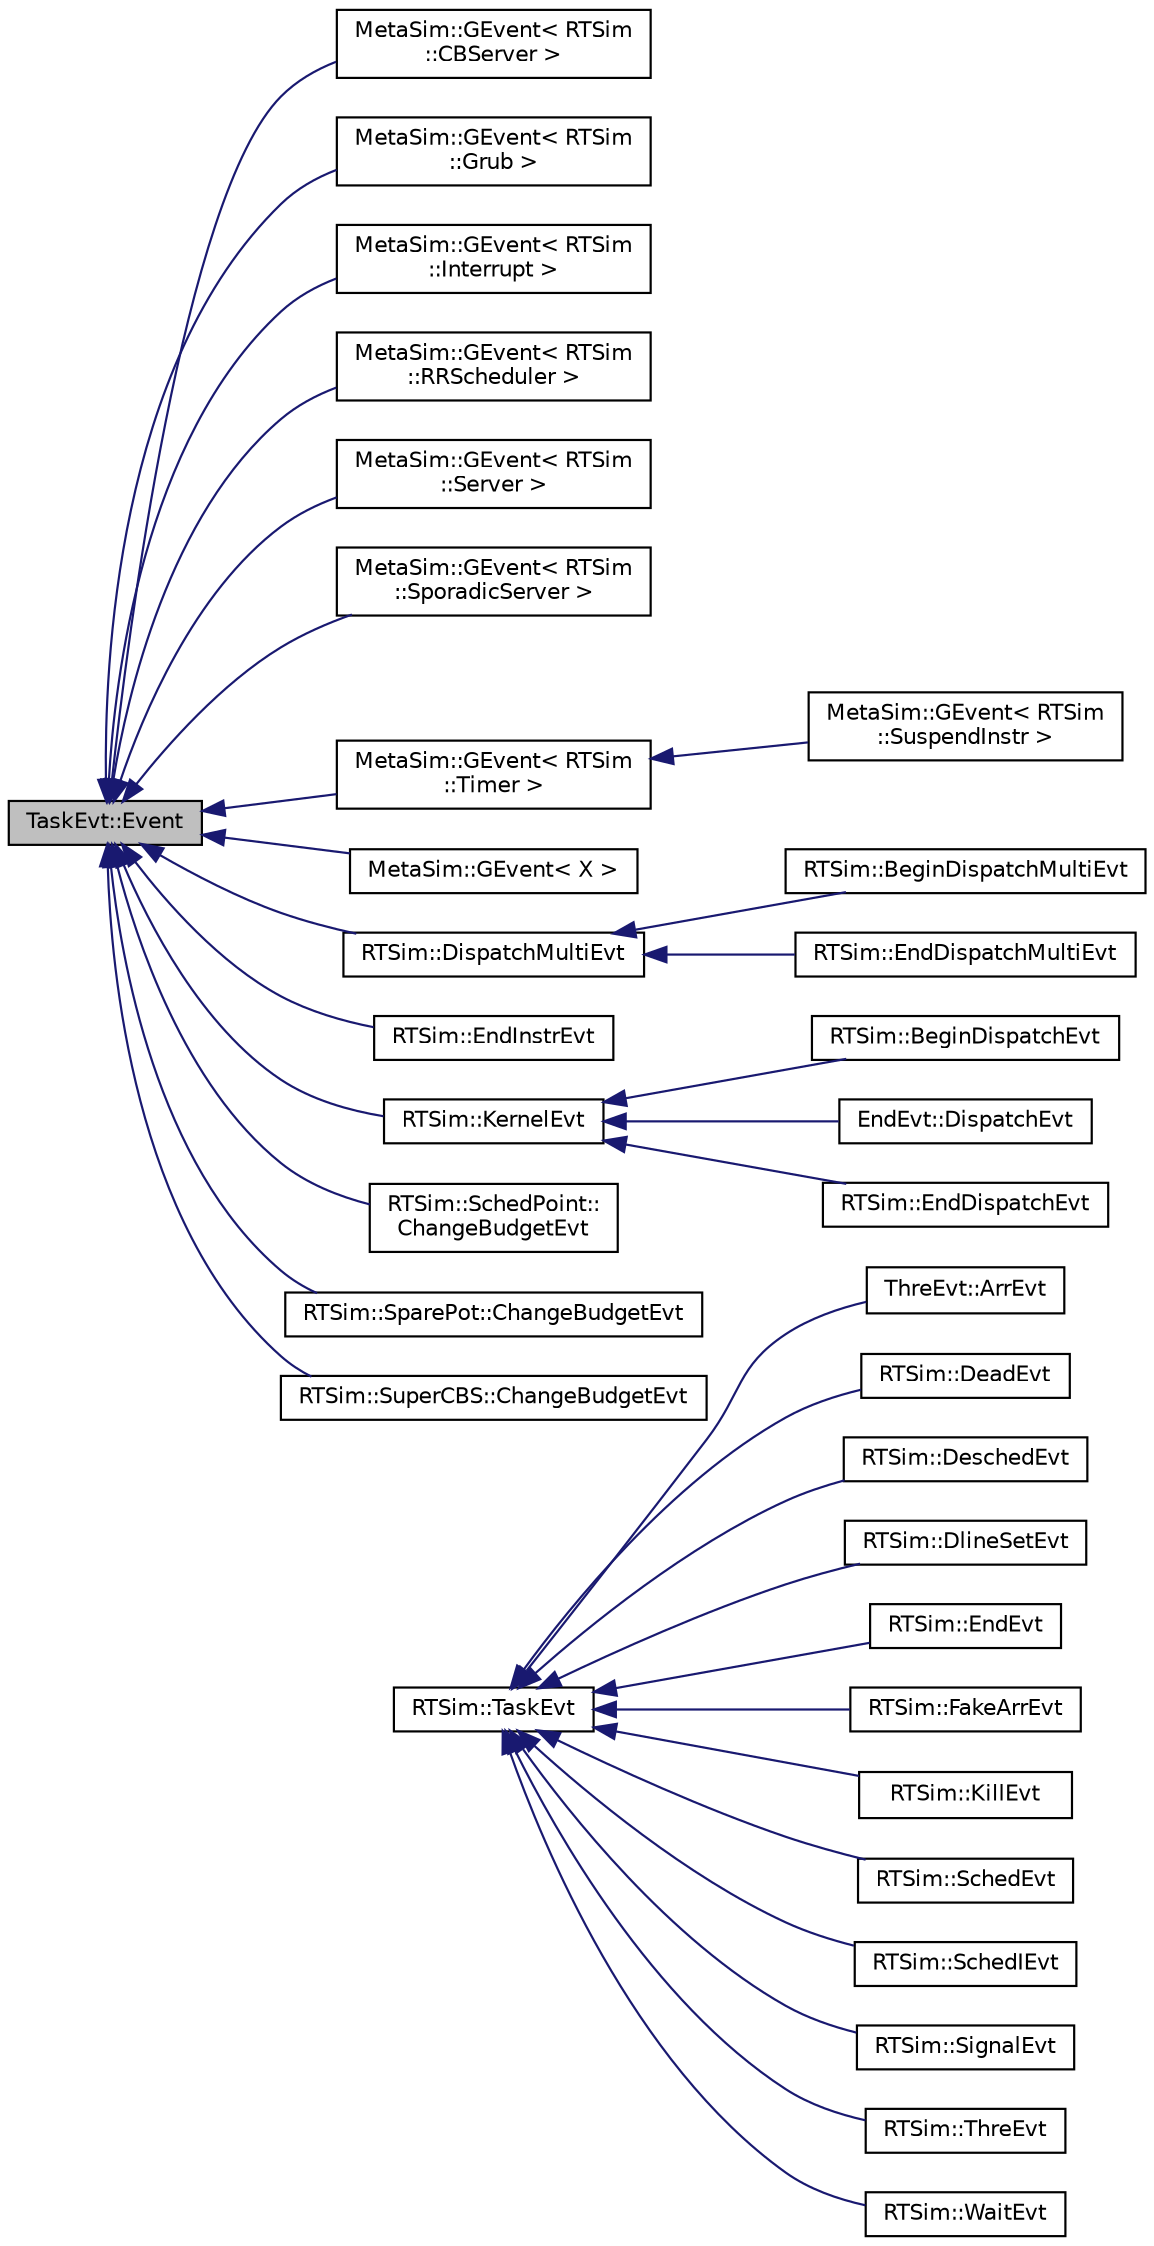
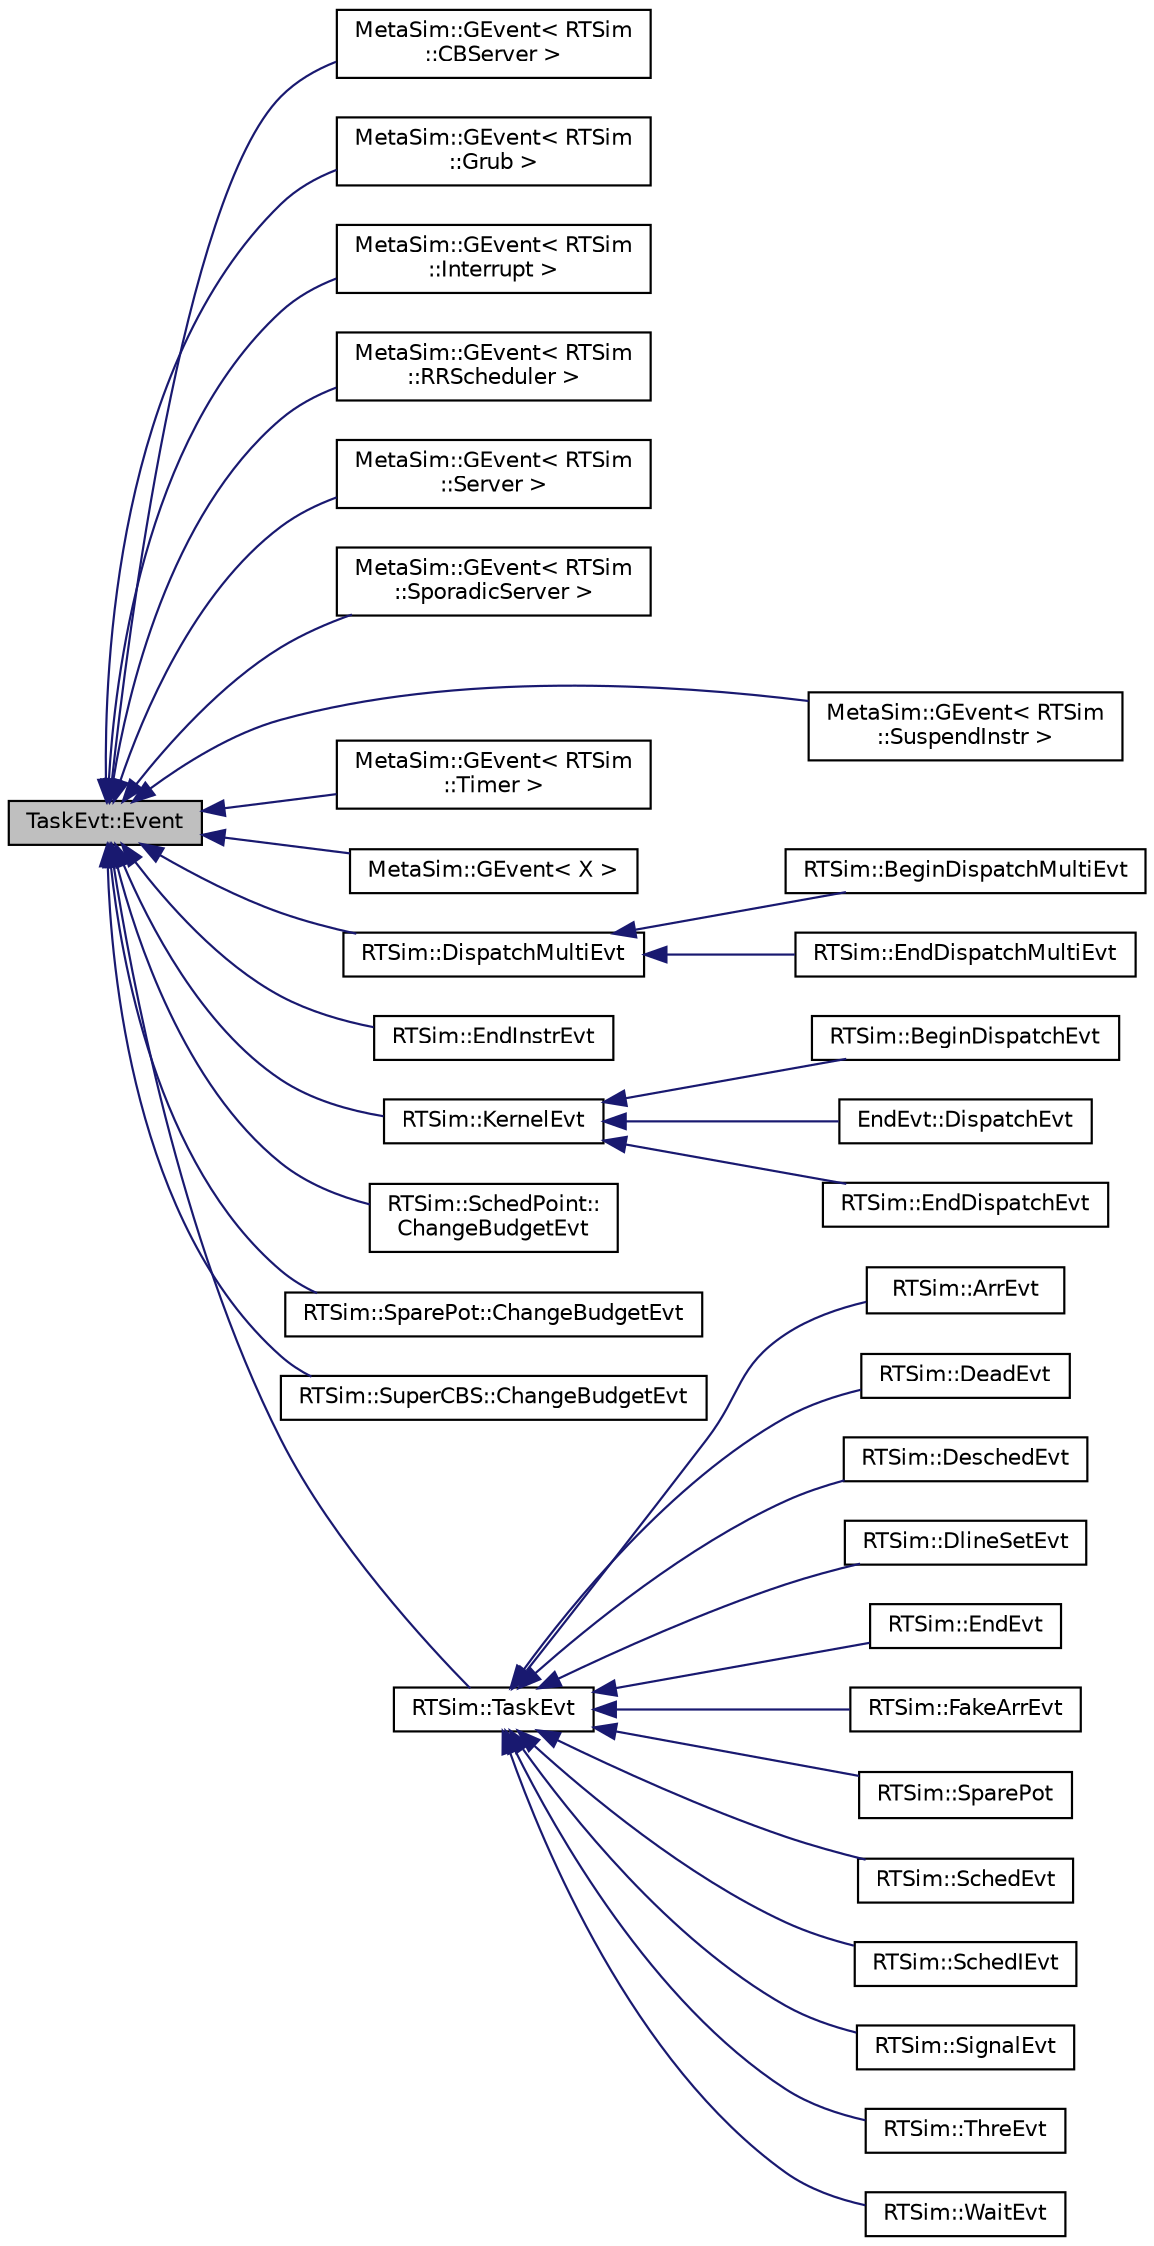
(741, 749) -> (470, 690)
(966, 1290) -> (966, 1290)
none -> (233, 1330)
(966, 1795) -> (966, 1795)
